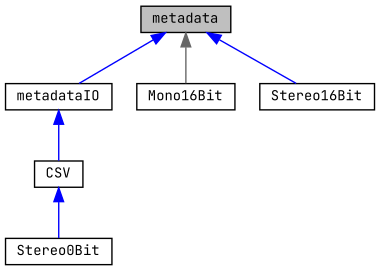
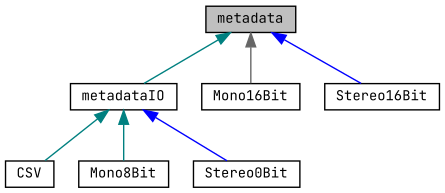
(116, 62) -> (181, 62)
(59, 143) -> (71, 140)
none -> (124, 174)
(59, 220) -> (191, 139)
